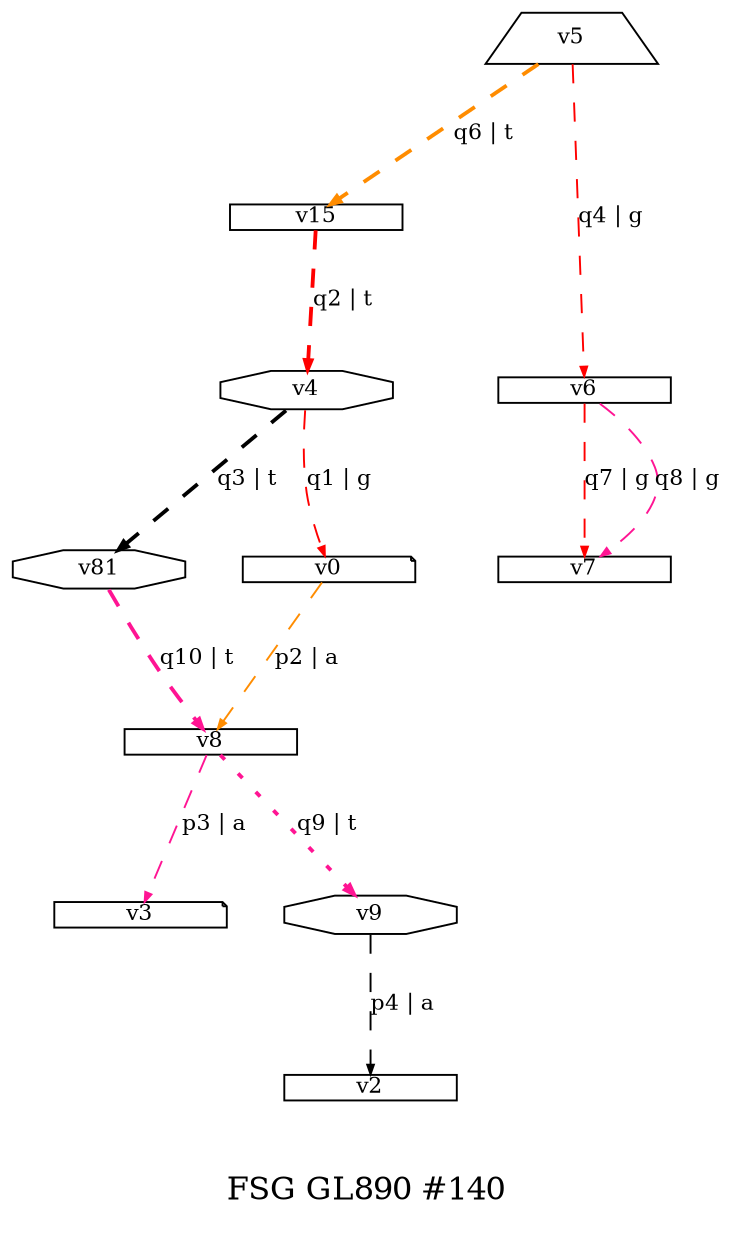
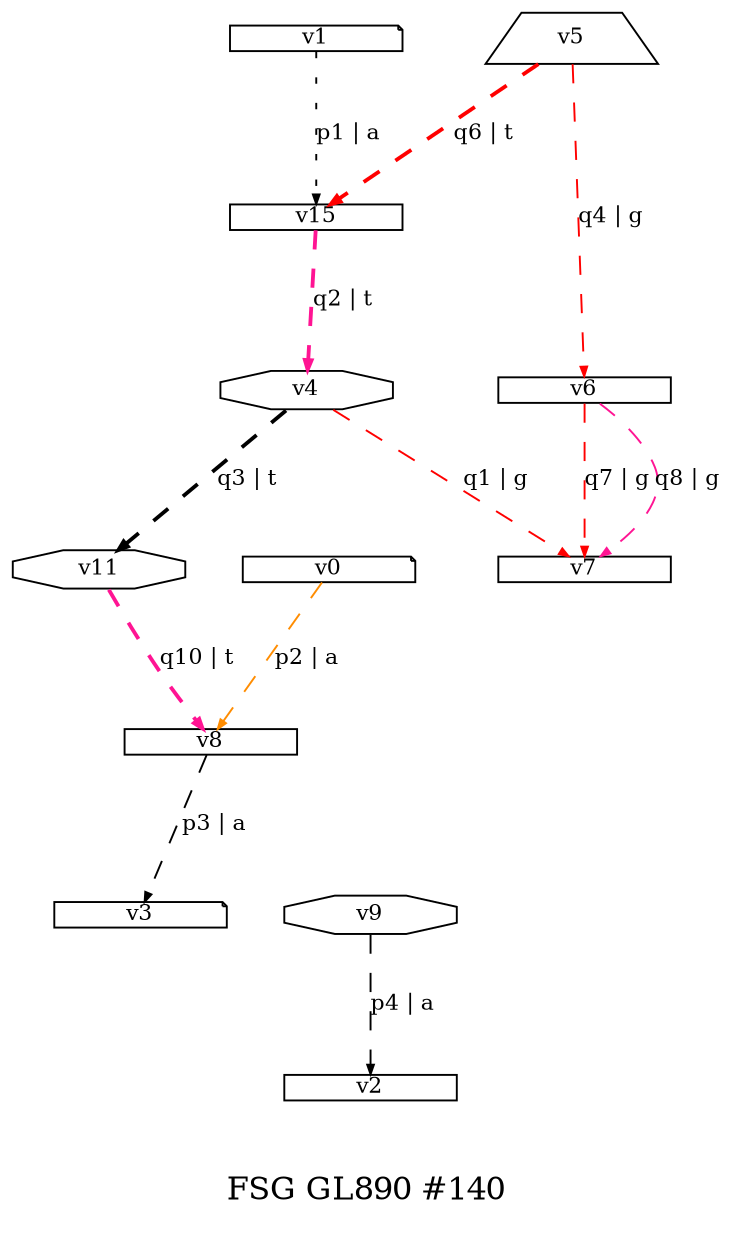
none -> (316, 38)
(439, 131) -> (439, 131)
(312, 295) -> (312, 295)
(305, 480) -> (447, 481)
(99, 569) -> (99, 569)
(284, 821) -> none
(178, 824) -> (178, 824)
